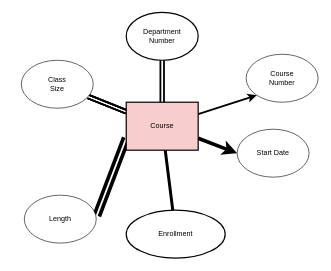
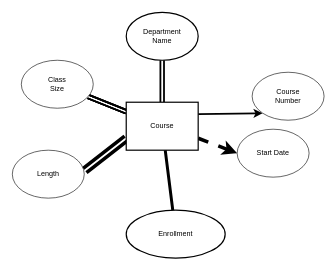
(162, 36) -> (162, 36)
(282, 78) -> (288, 96)
(162, 126) -> (162, 126)
(212, 144) -> (212, 144)
(60, 219) -> (48, 174)
